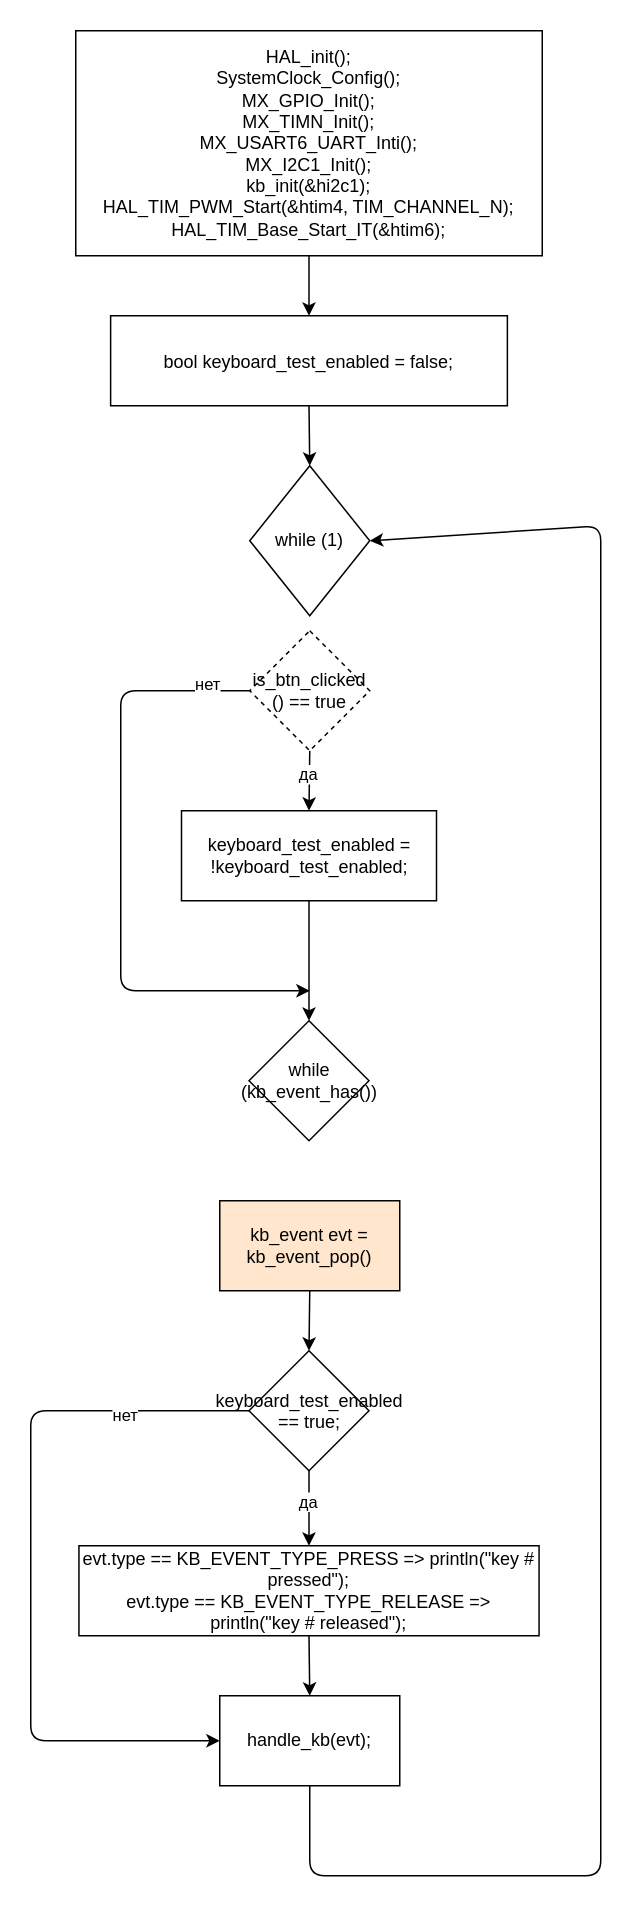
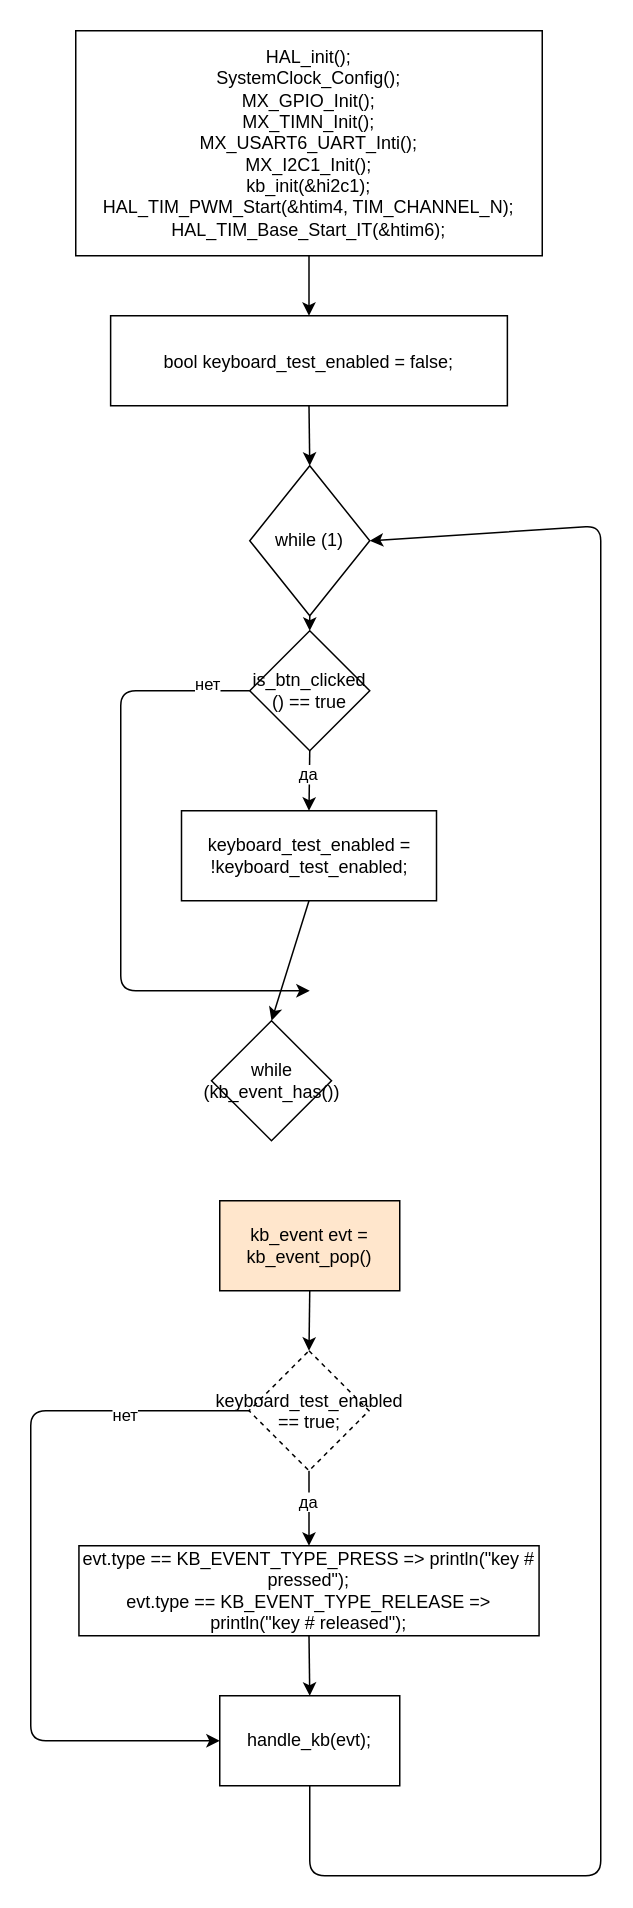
none -> (310, 618)
(310, 691) -> (310, 691)
(309, 1081) -> (272, 1081)
(309, 1411) -> (309, 1411)
